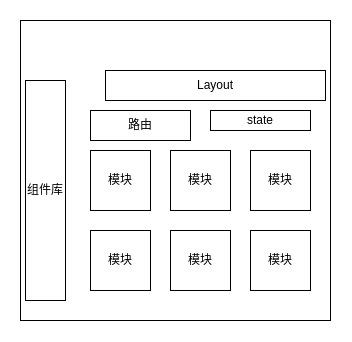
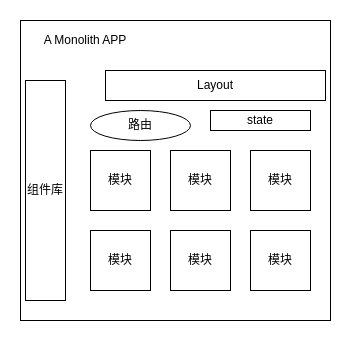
none -> (86, 41)
(141, 126) -> (141, 126)
